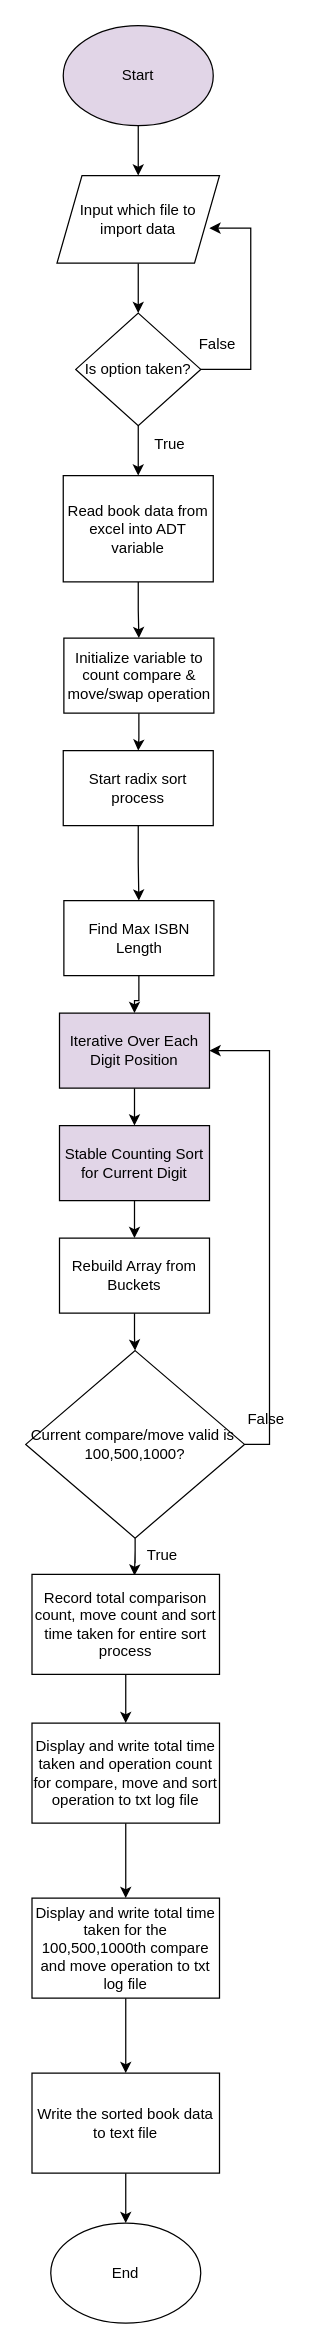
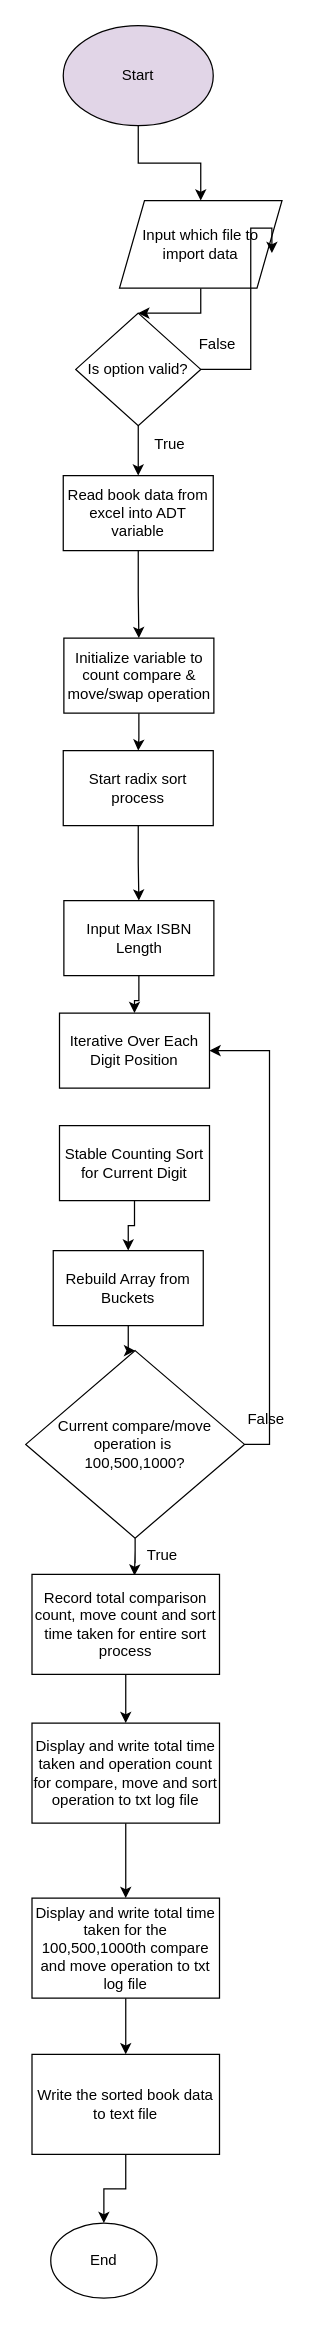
(138, 219) -> (201, 244)
(138, 369) -> (138, 369)
(138, 529) -> (138, 513)
(139, 938) -> (139, 938)
(134, 1051) -> (134, 1051)
(134, 1111) -> none
(134, 1163) -> (134, 1163)
(134, 1276) -> (128, 1288)
(135, 1444) -> (135, 1444)
(126, 2123) -> (126, 2104)
(126, 2273) -> (104, 2261)
